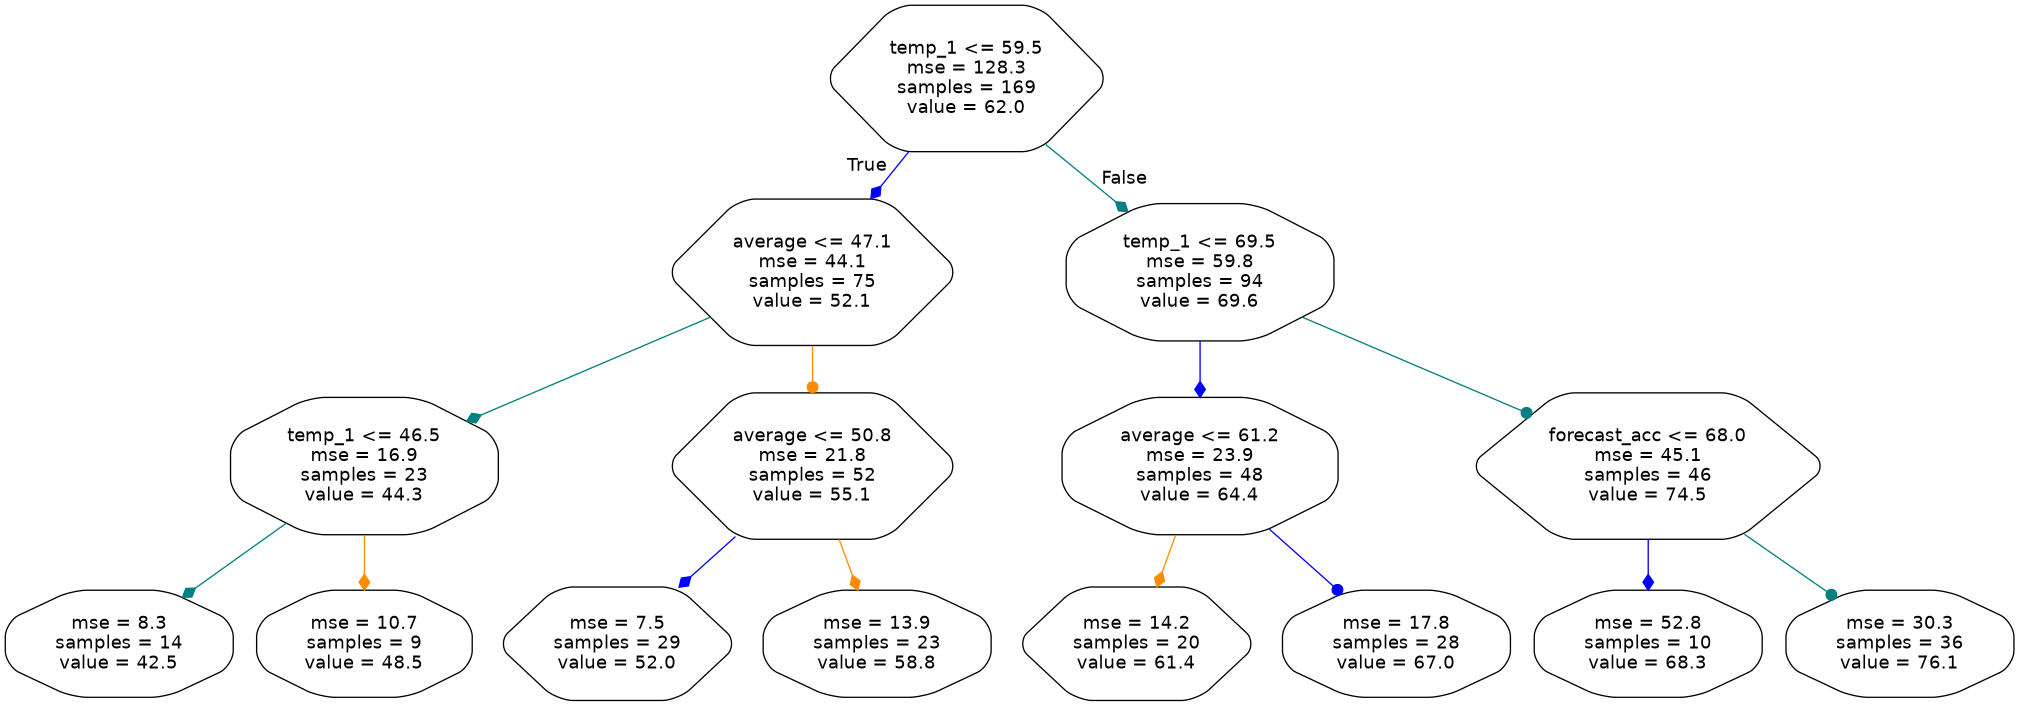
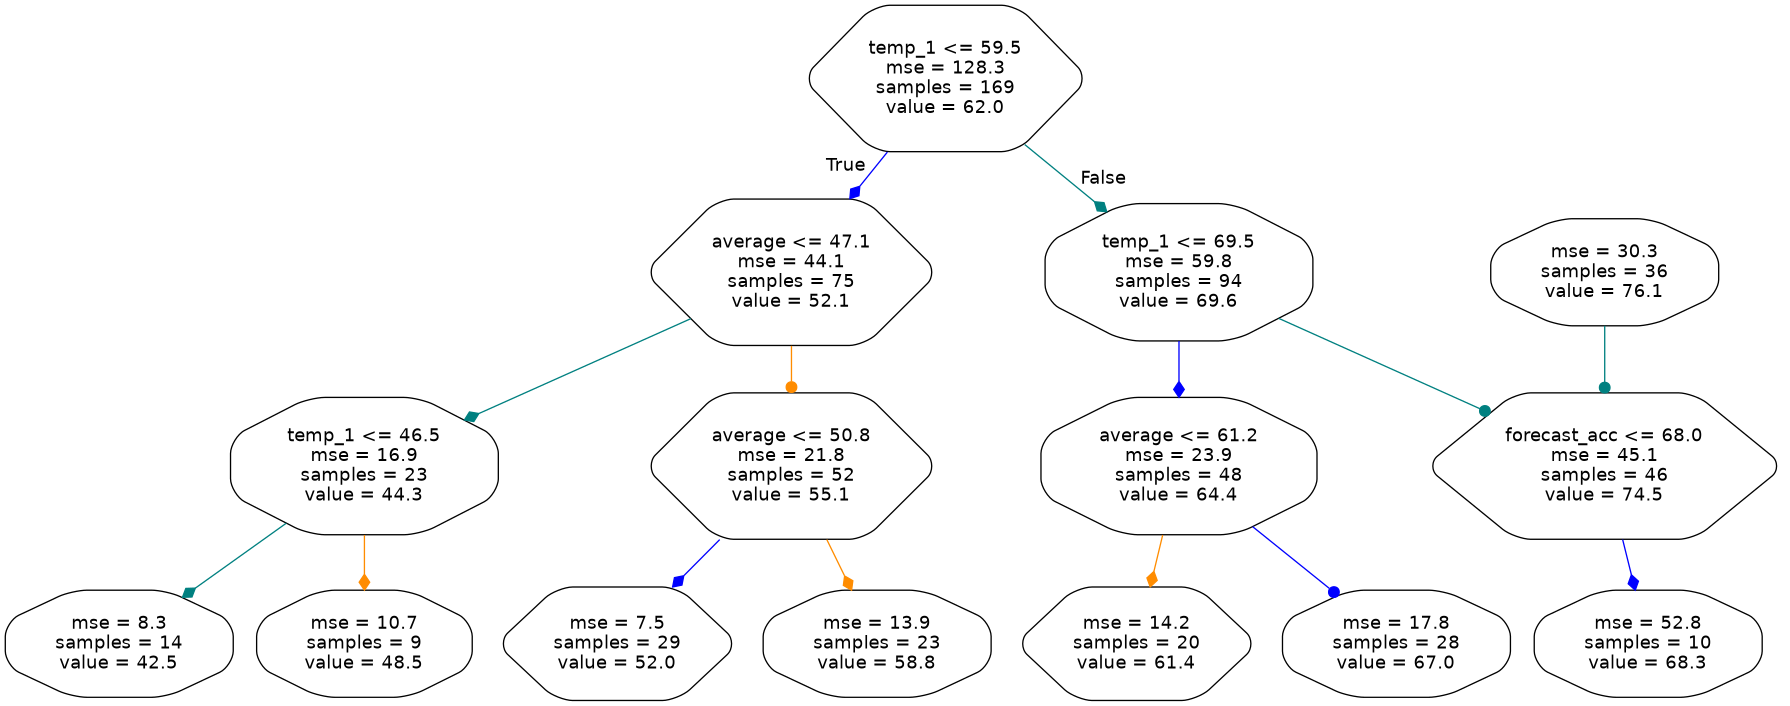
(1786, 563) -> (1605, 354)
